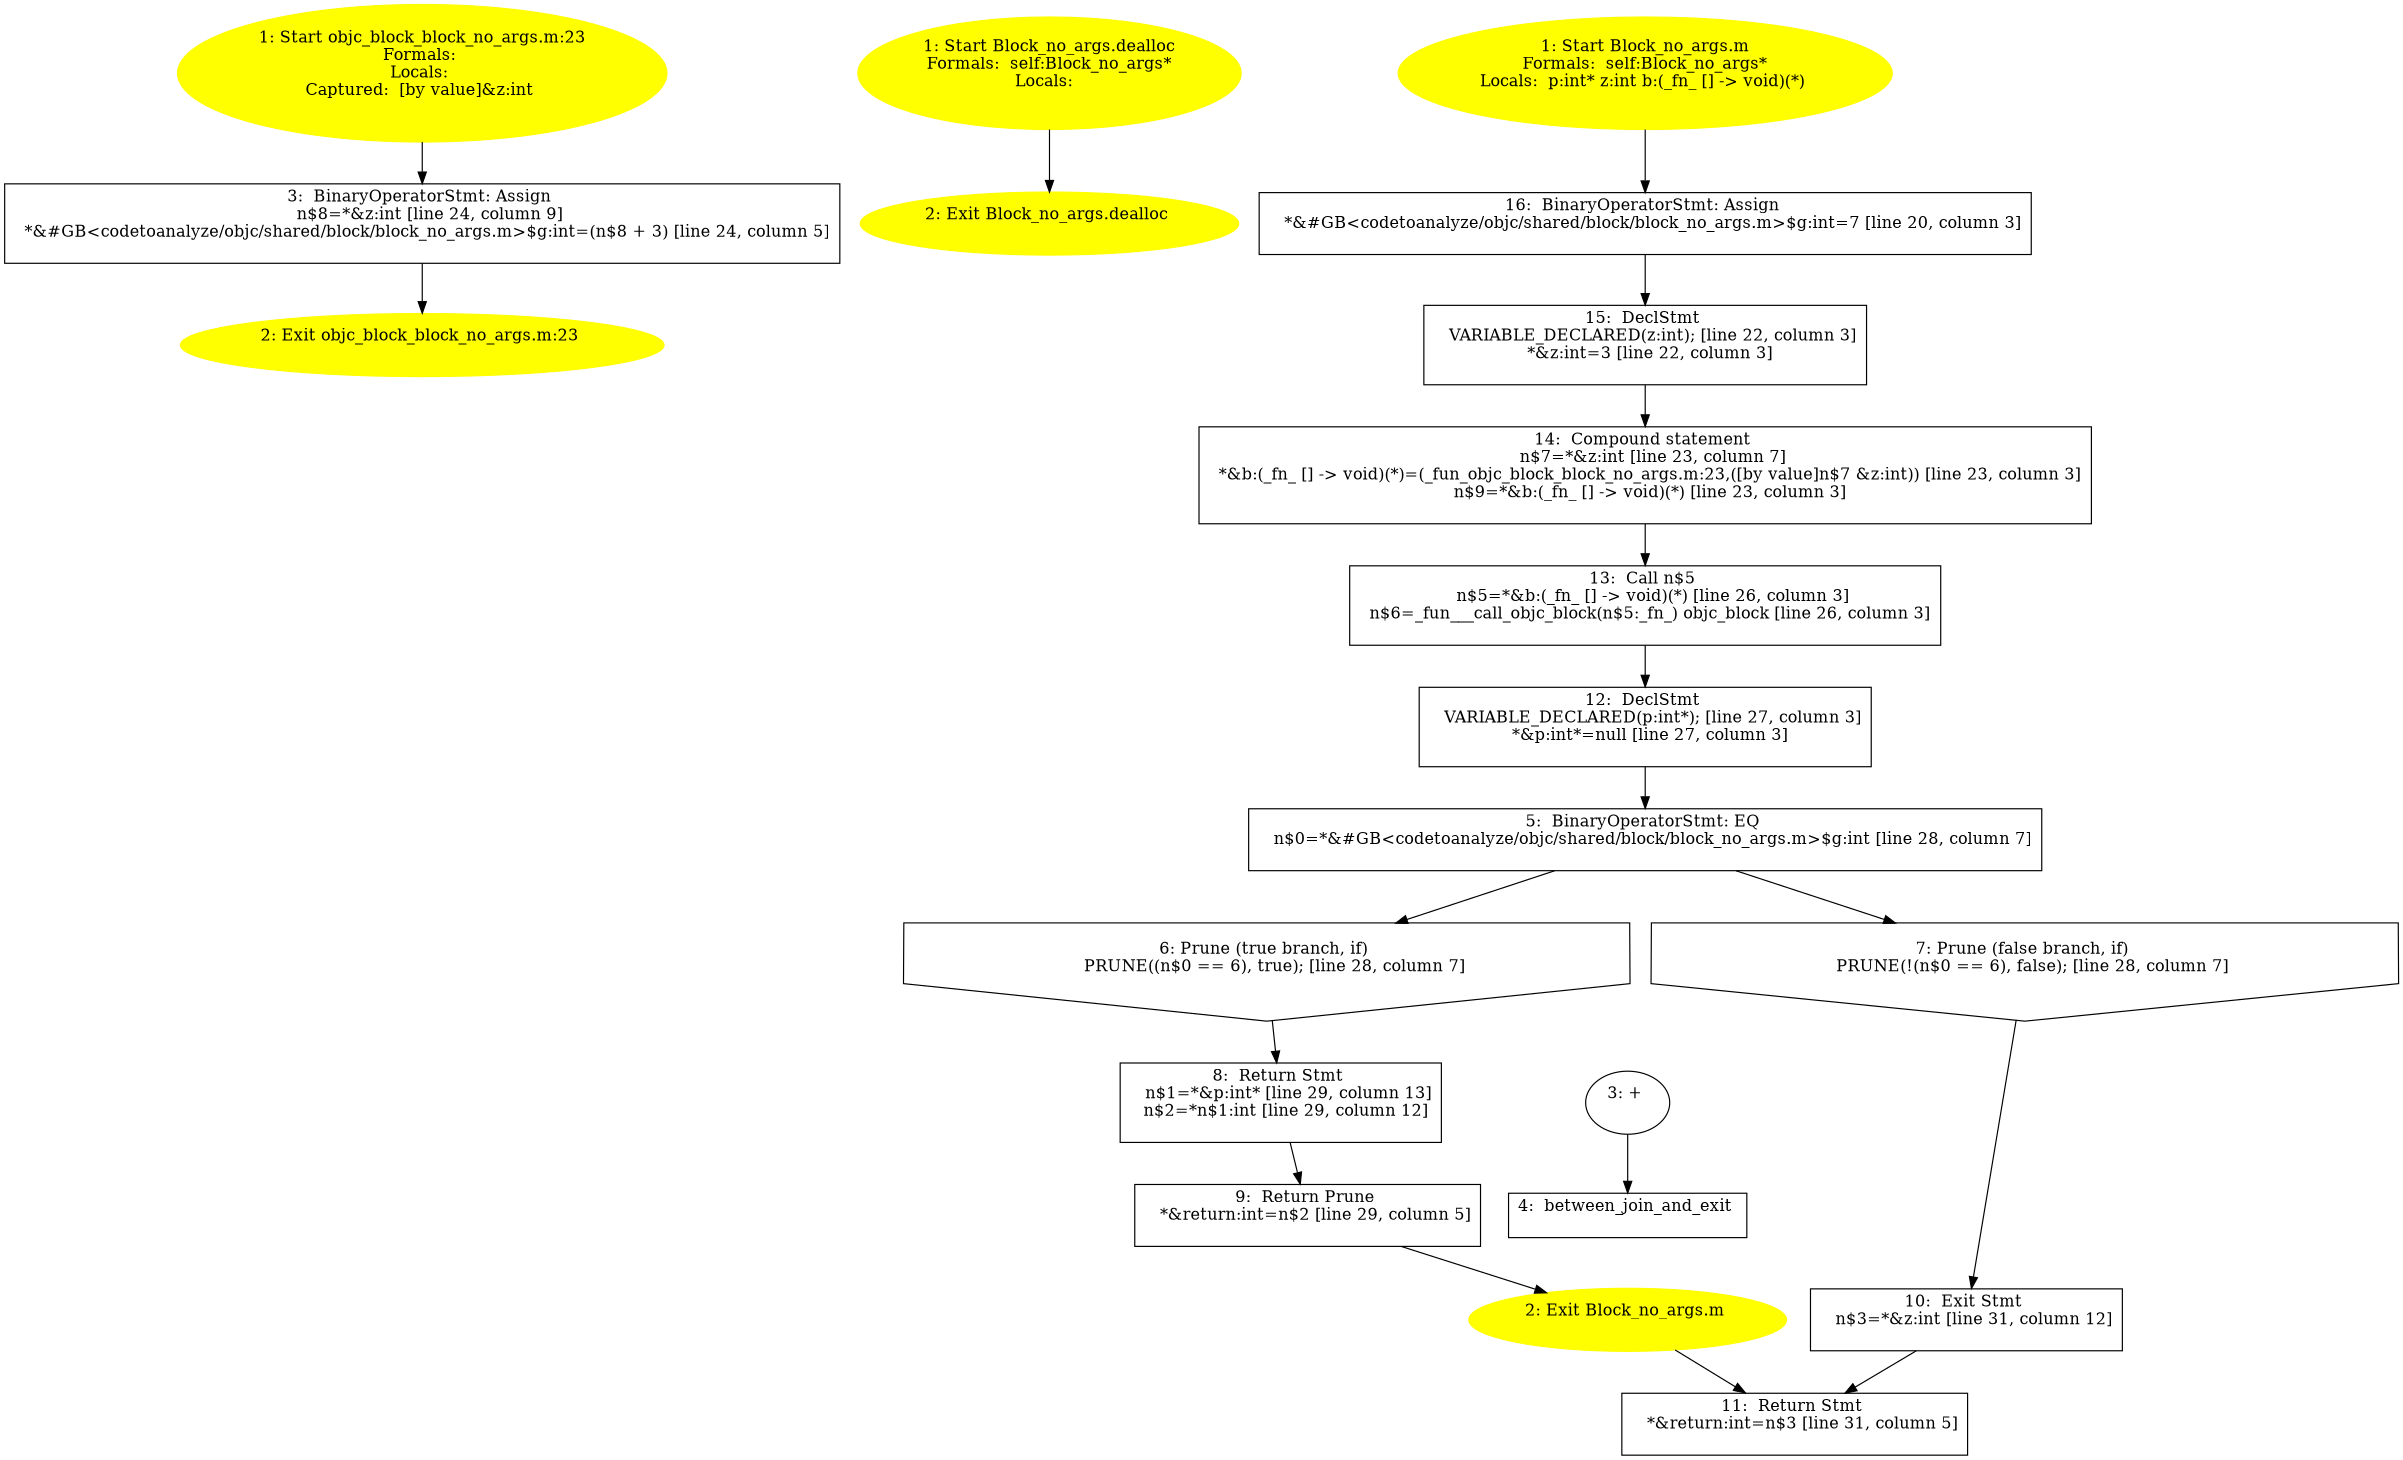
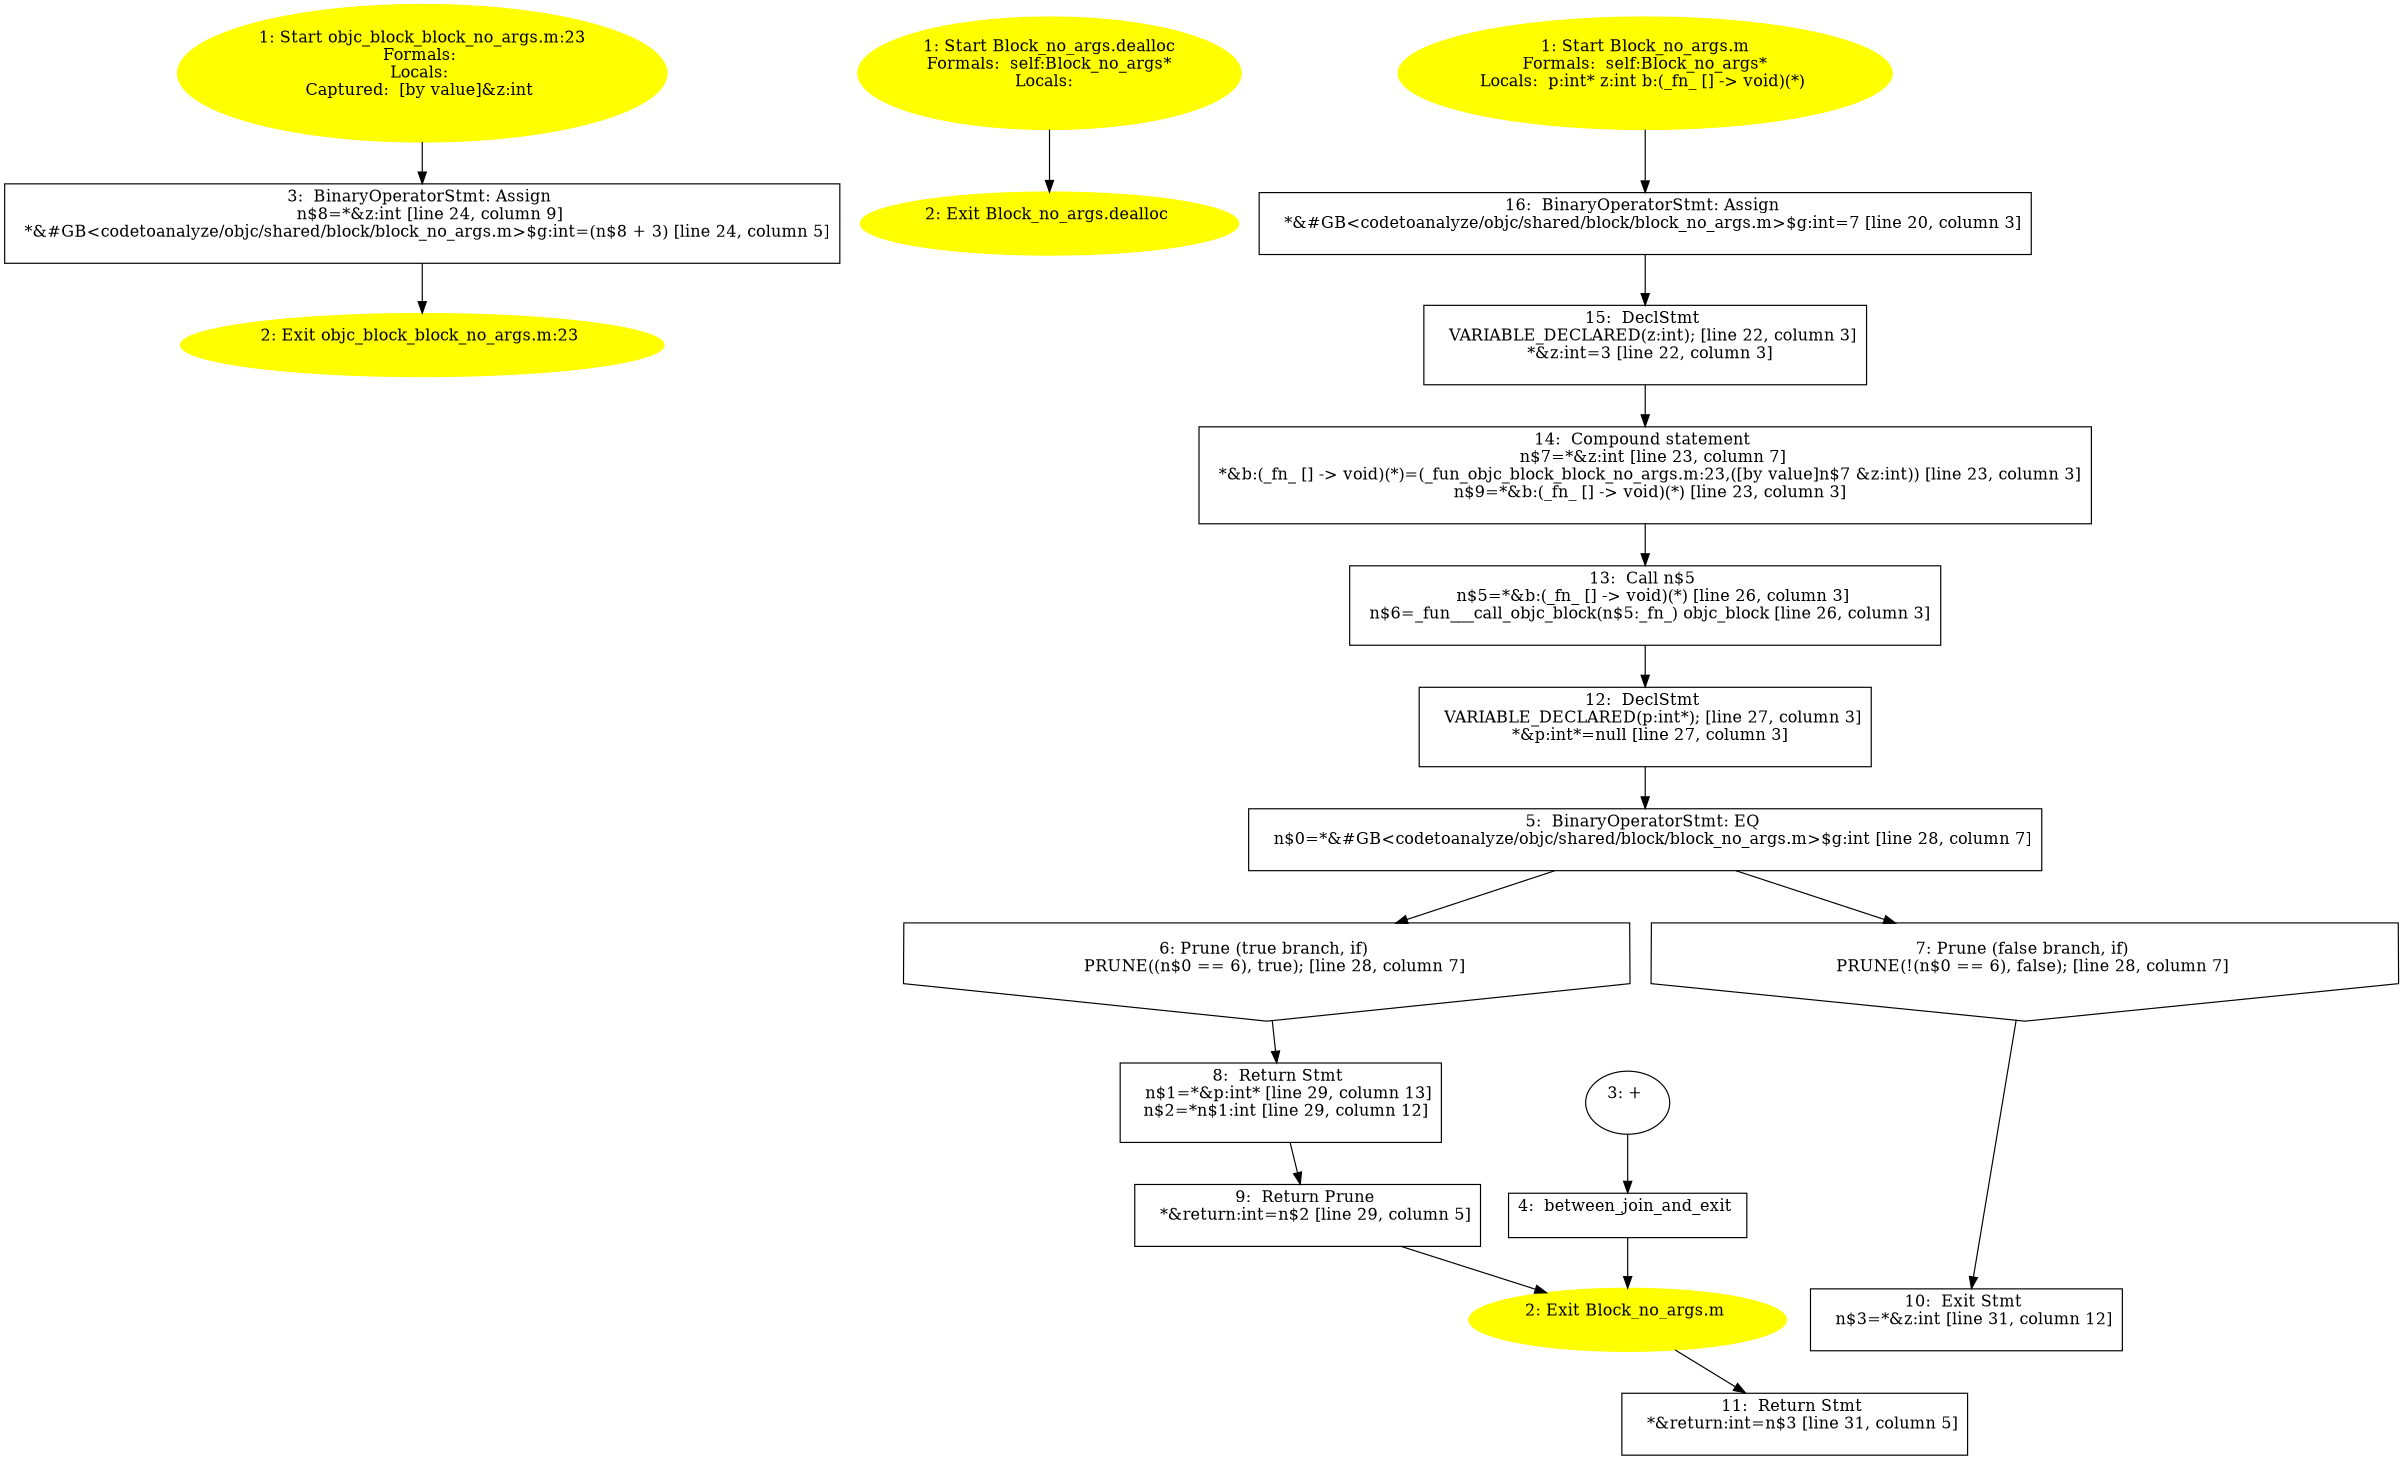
none -> (1628, 1257)
(1886, 1369) -> none
